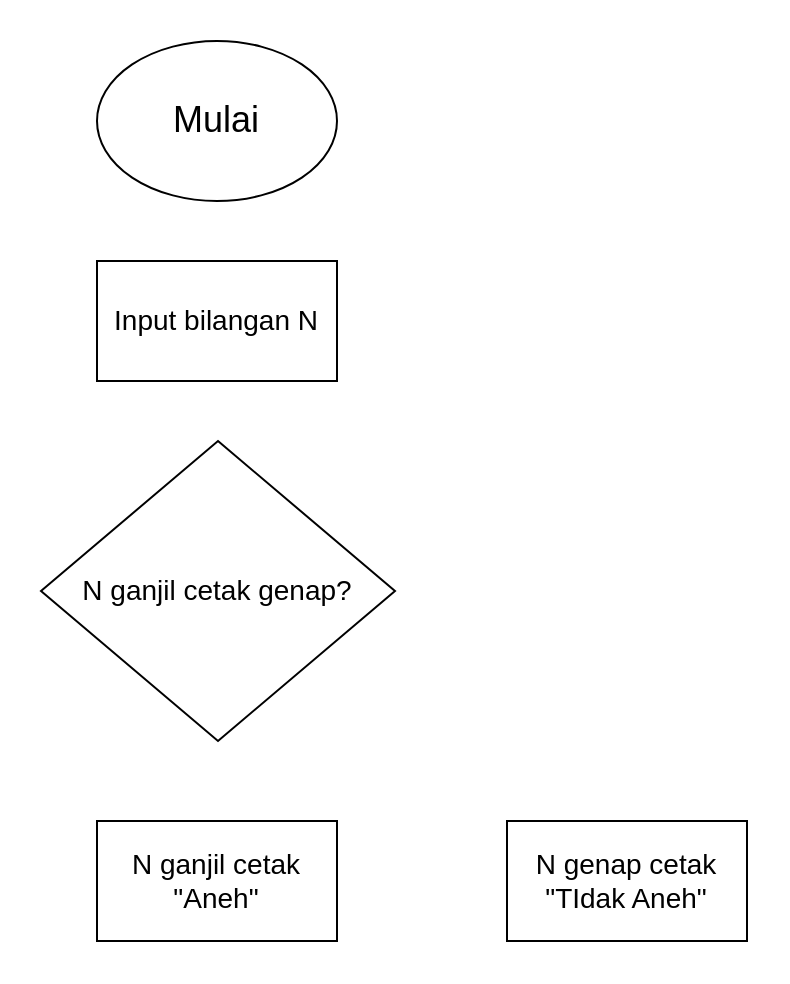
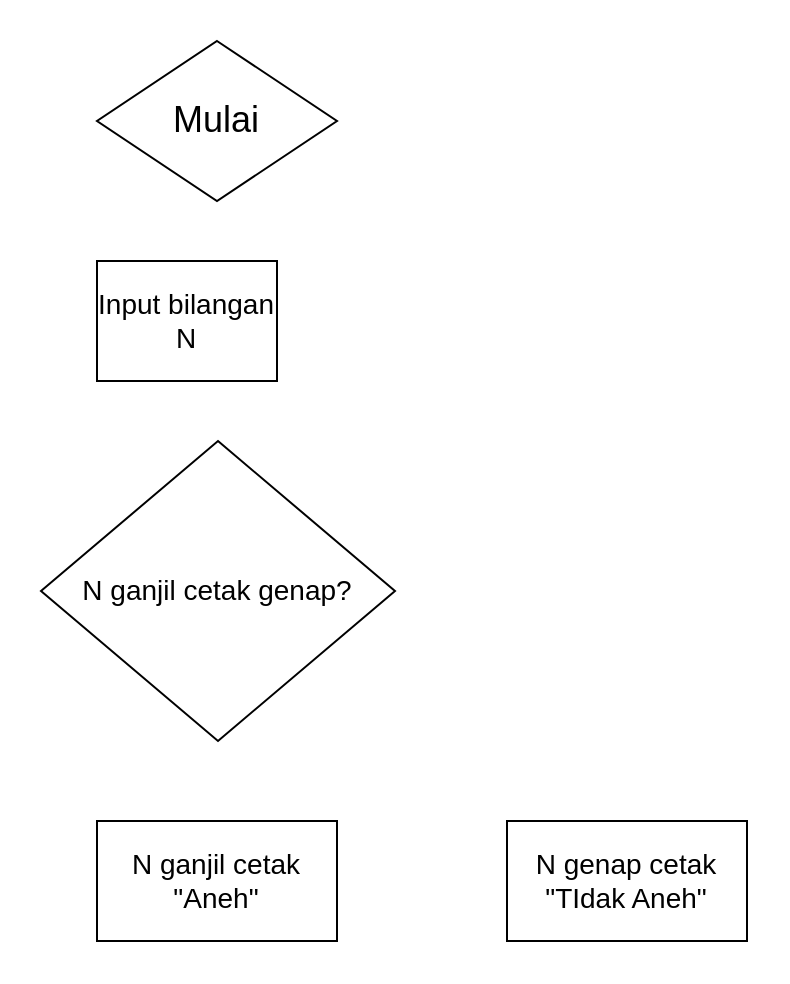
(217, 121) -> (217, 121)
(217, 321) -> (187, 321)
